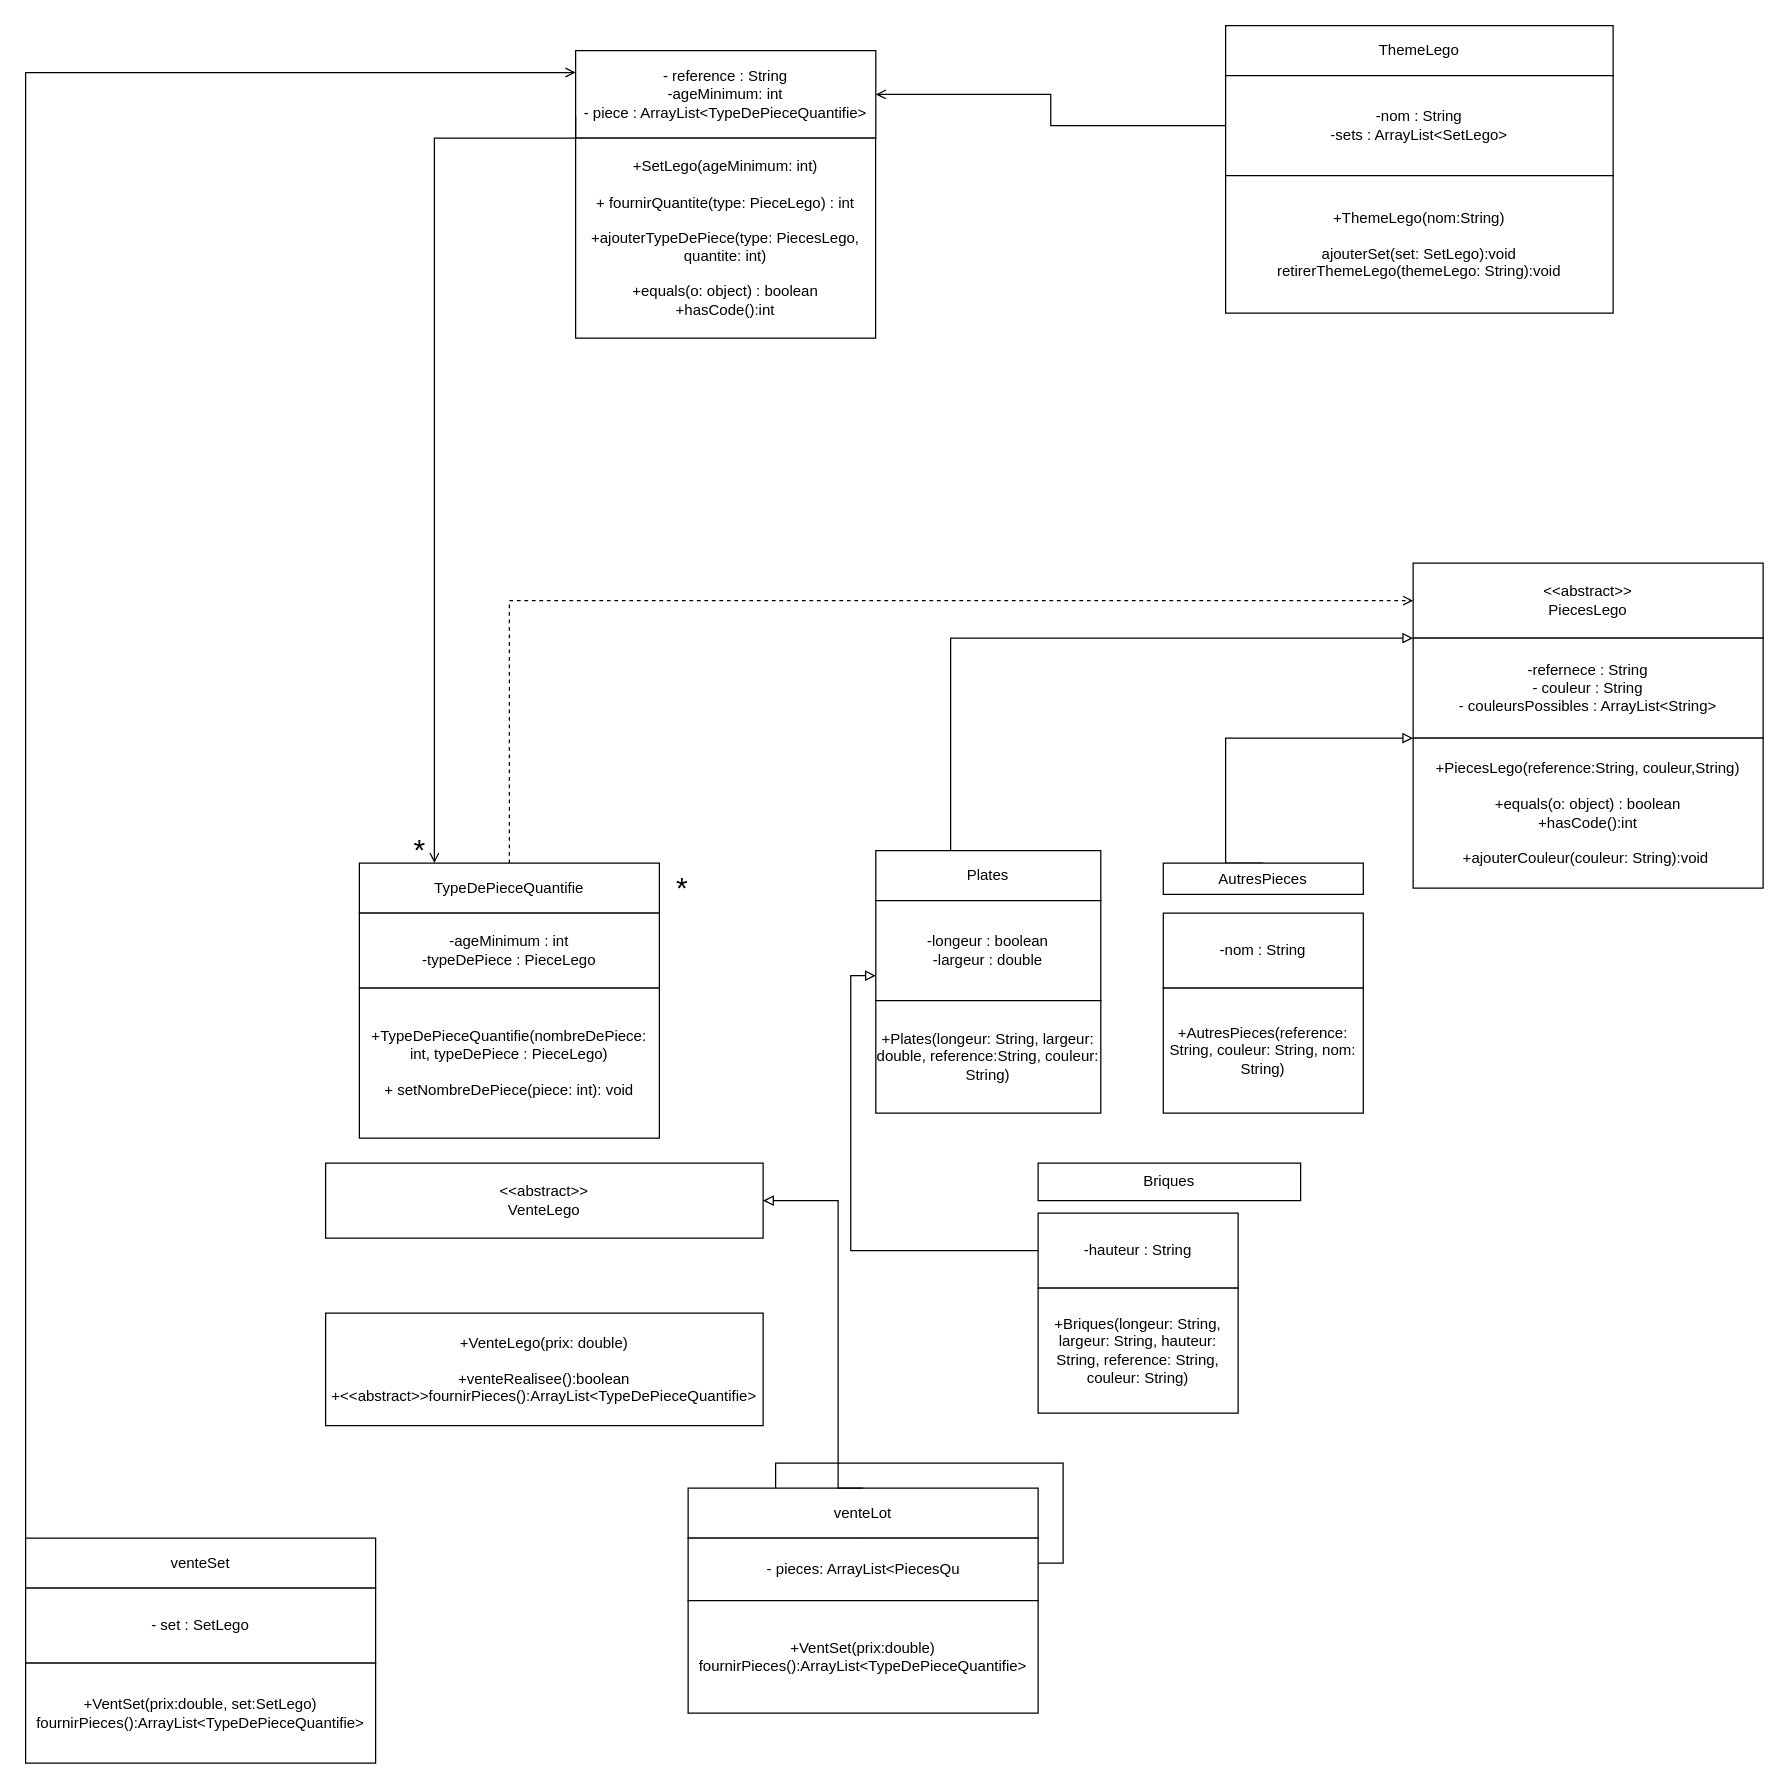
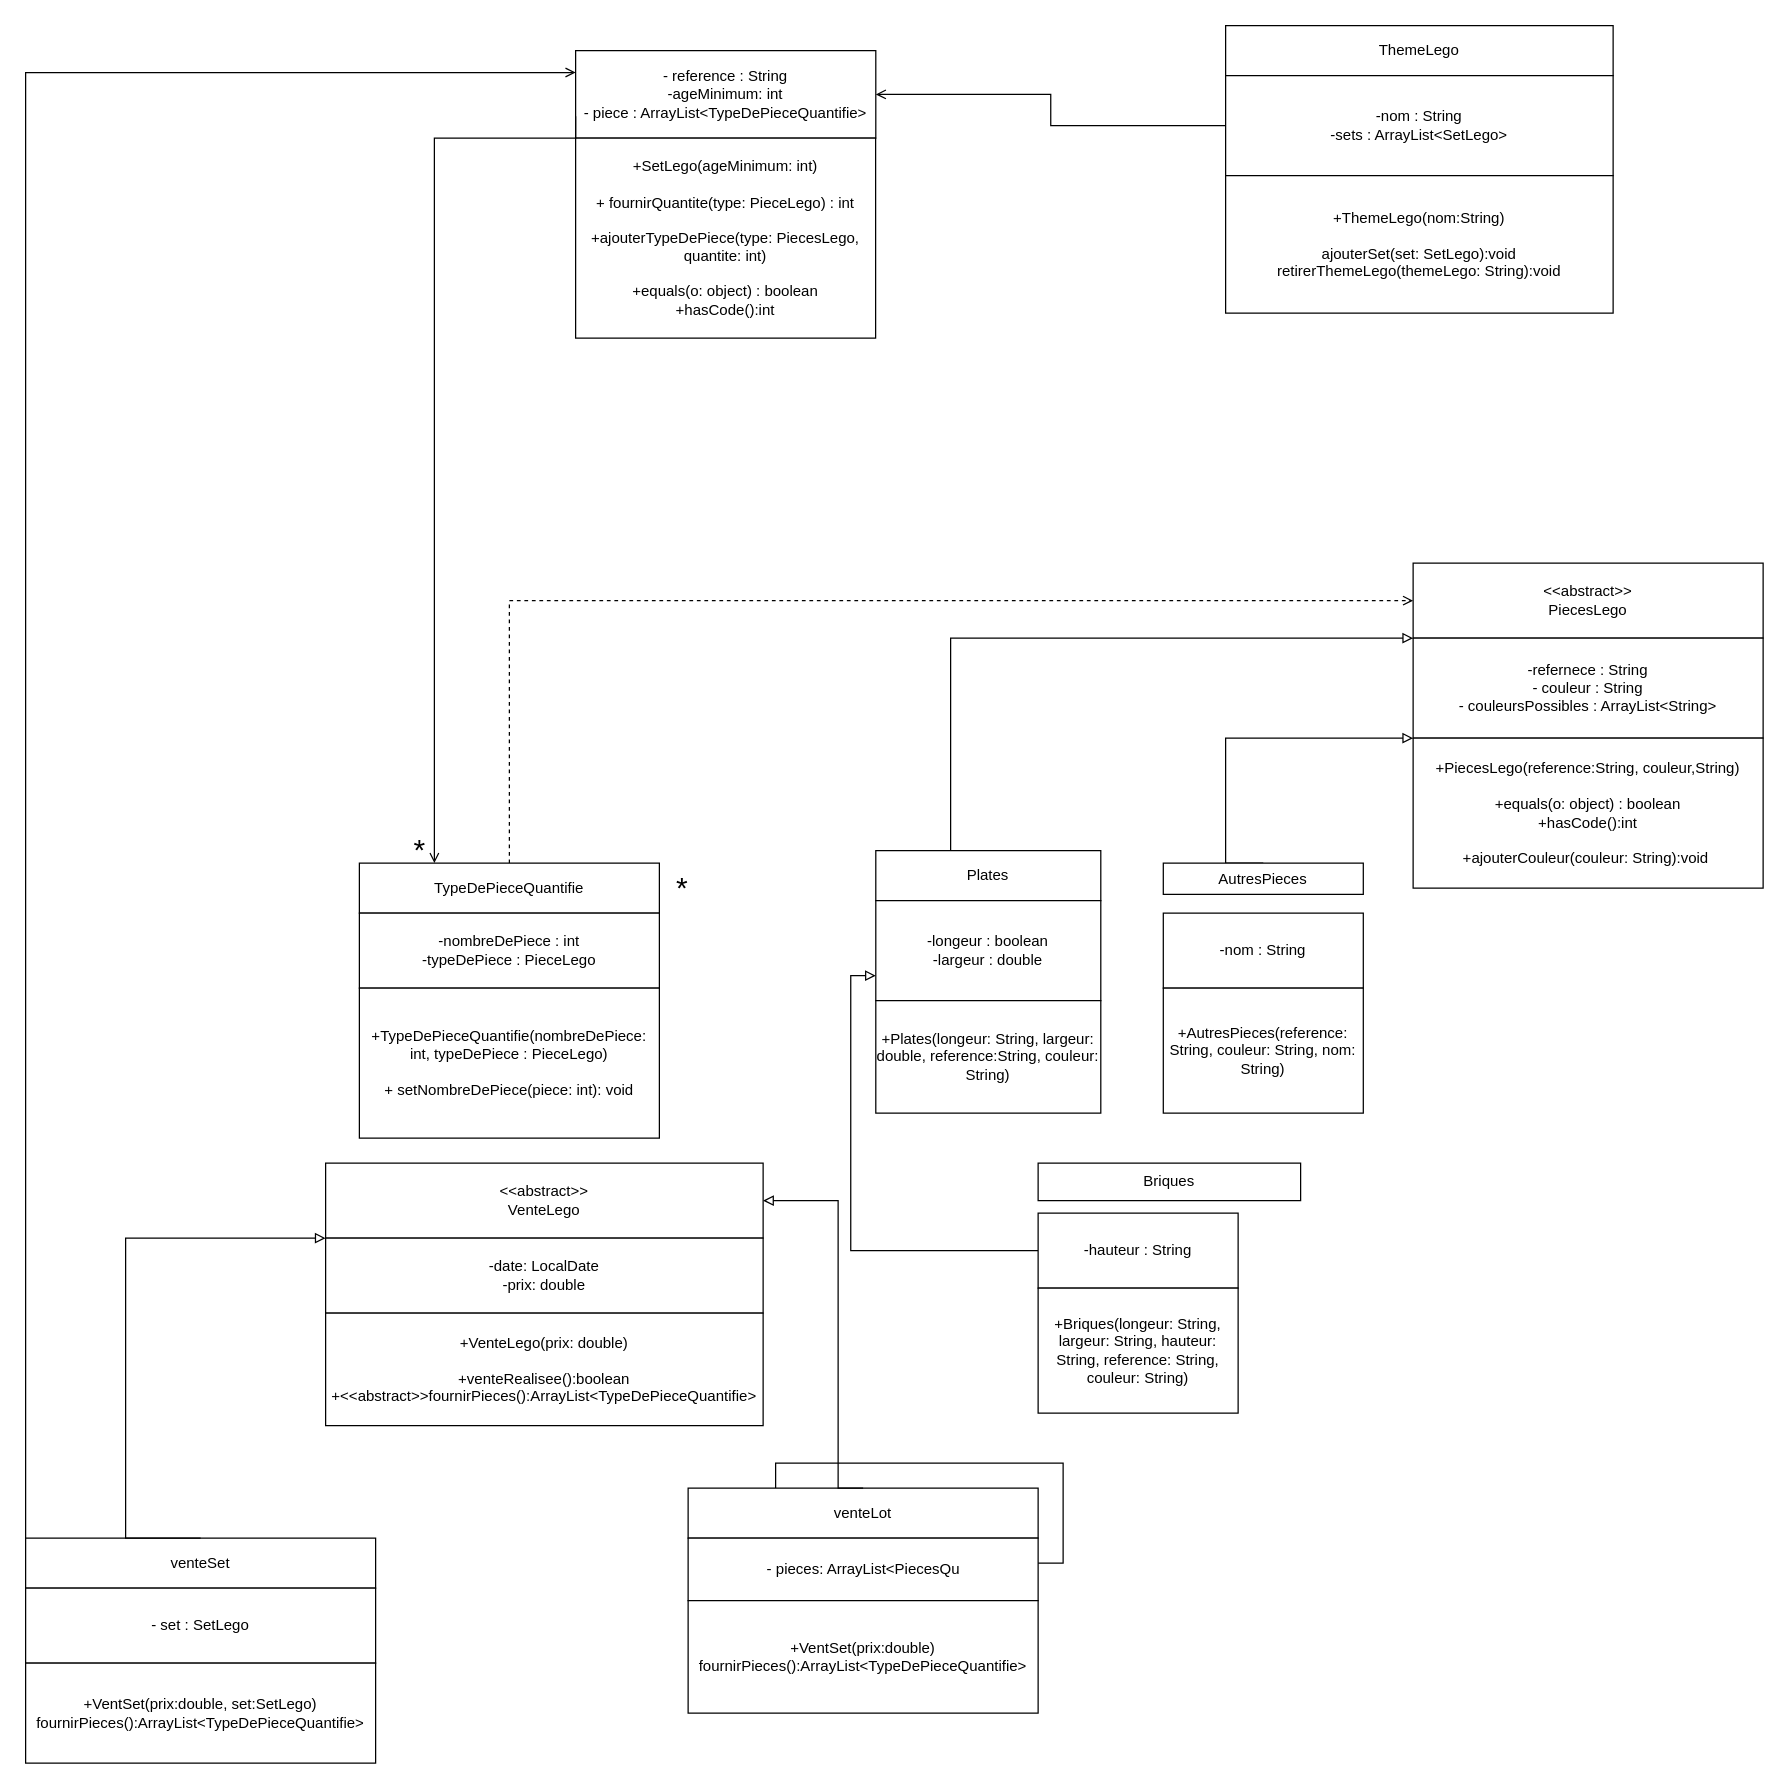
(509, 951) -> (509, 951)
none -> (544, 1276)
none -> (126, 1294)
